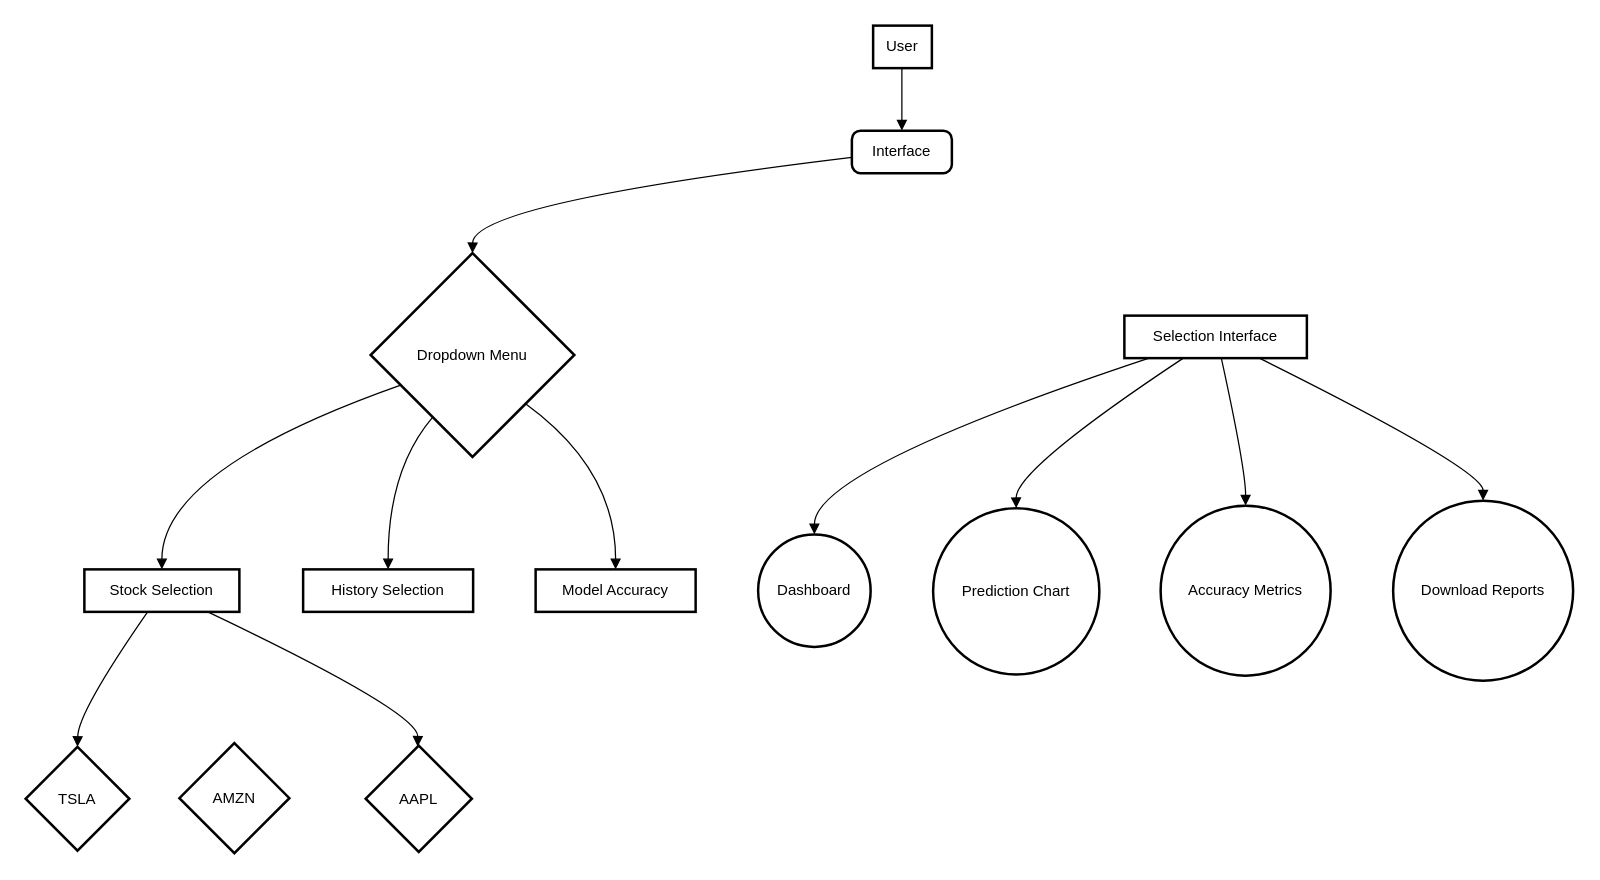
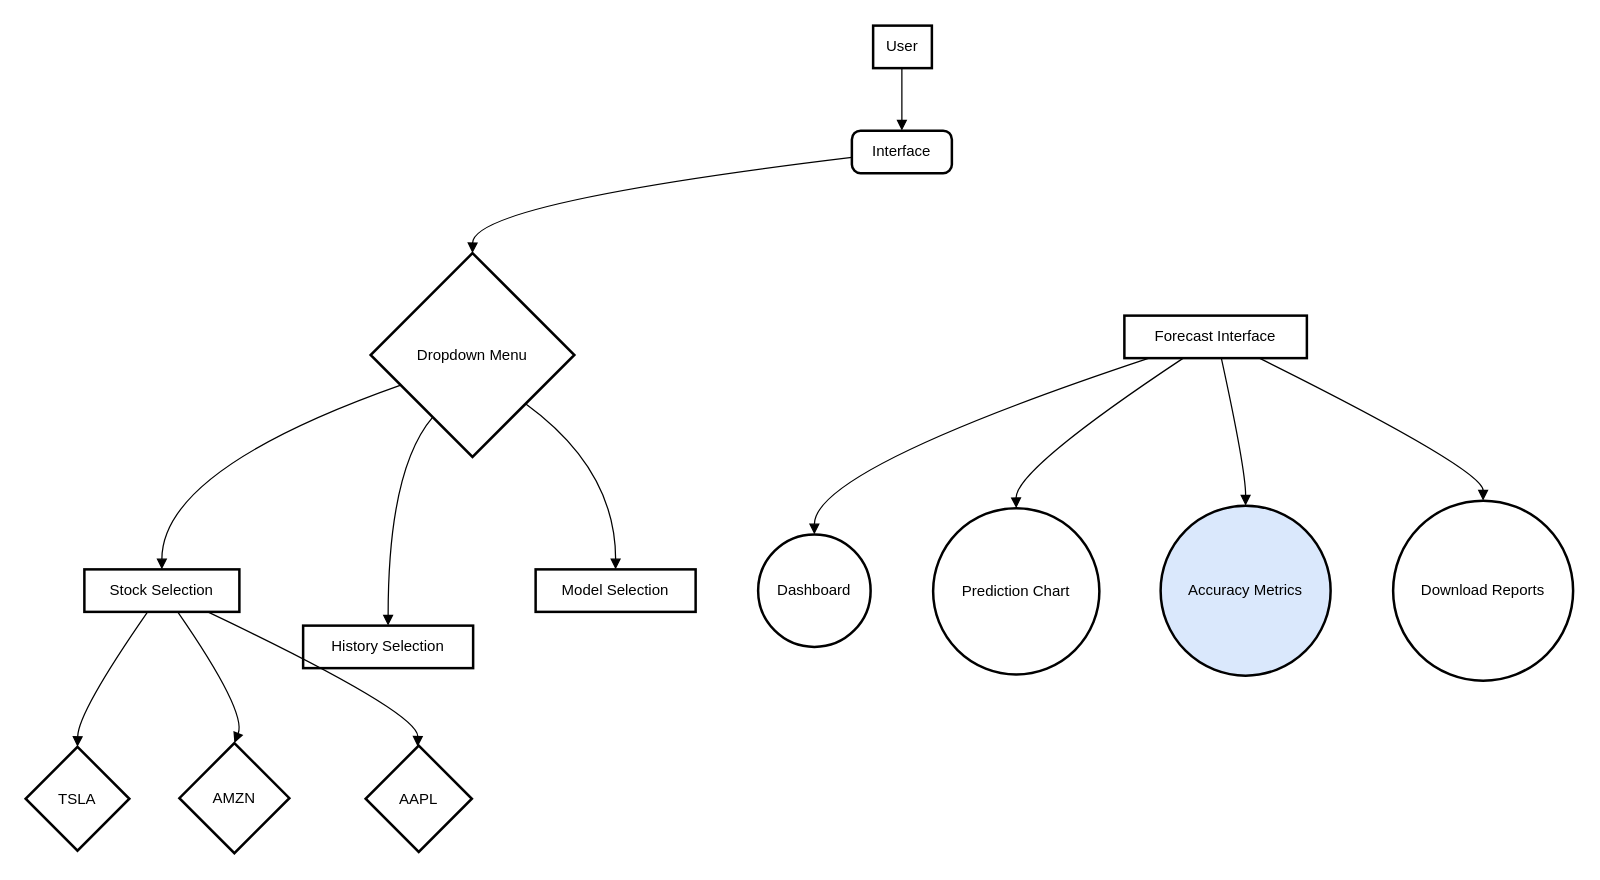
(1216, 337) -> (1216, 337)
(388, 591) -> (388, 647)
(616, 591) -> (616, 591)
(1246, 591) -> (1246, 591)
none -> (214, 668)
